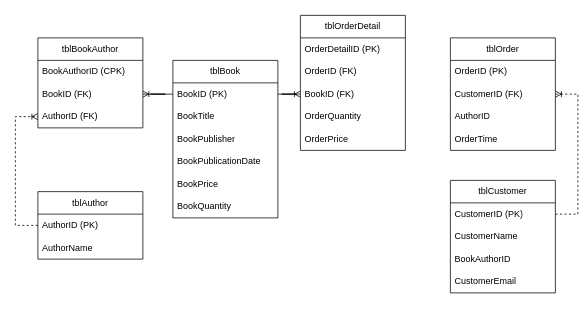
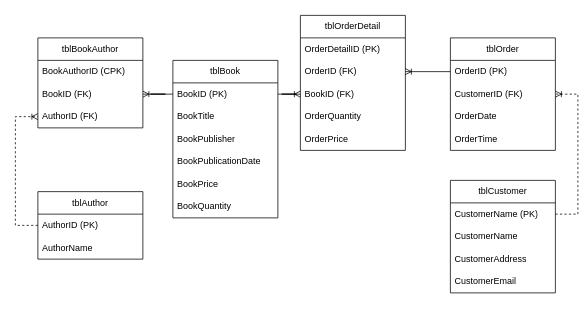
none -> (428, 72)
(475, 117) -> (478, 117)
(492, 214) -> (497, 214)
(485, 259) -> (493, 259)
